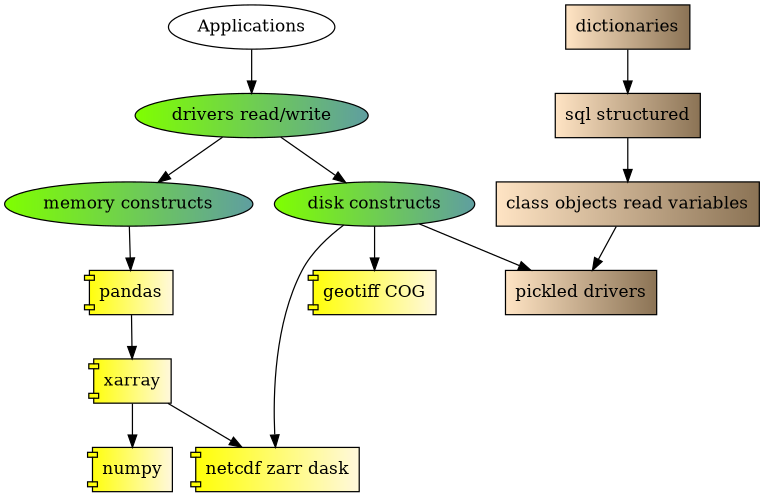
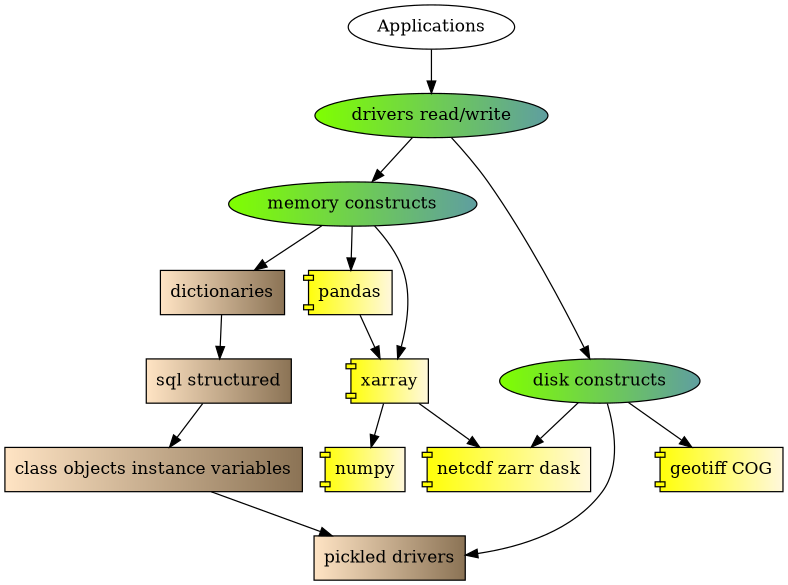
(628, 204) -> (154, 470)
none -> (293, 244)
none -> (406, 282)
